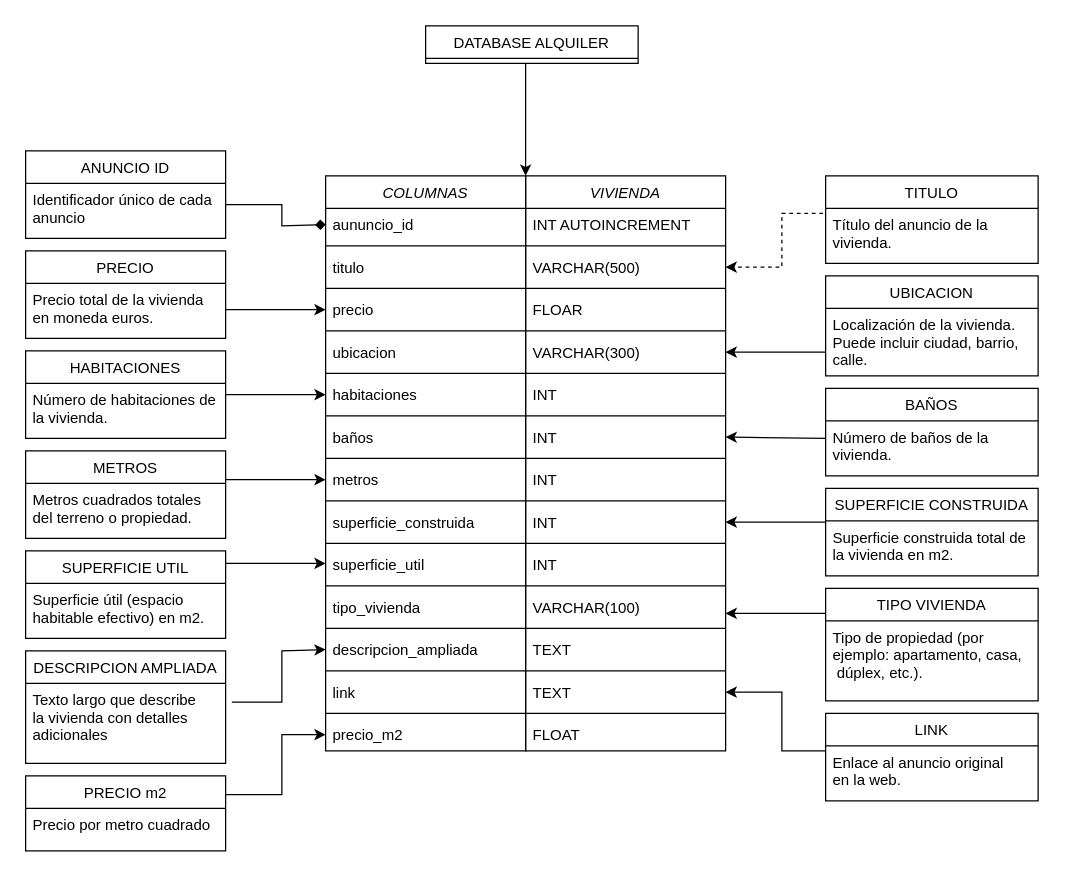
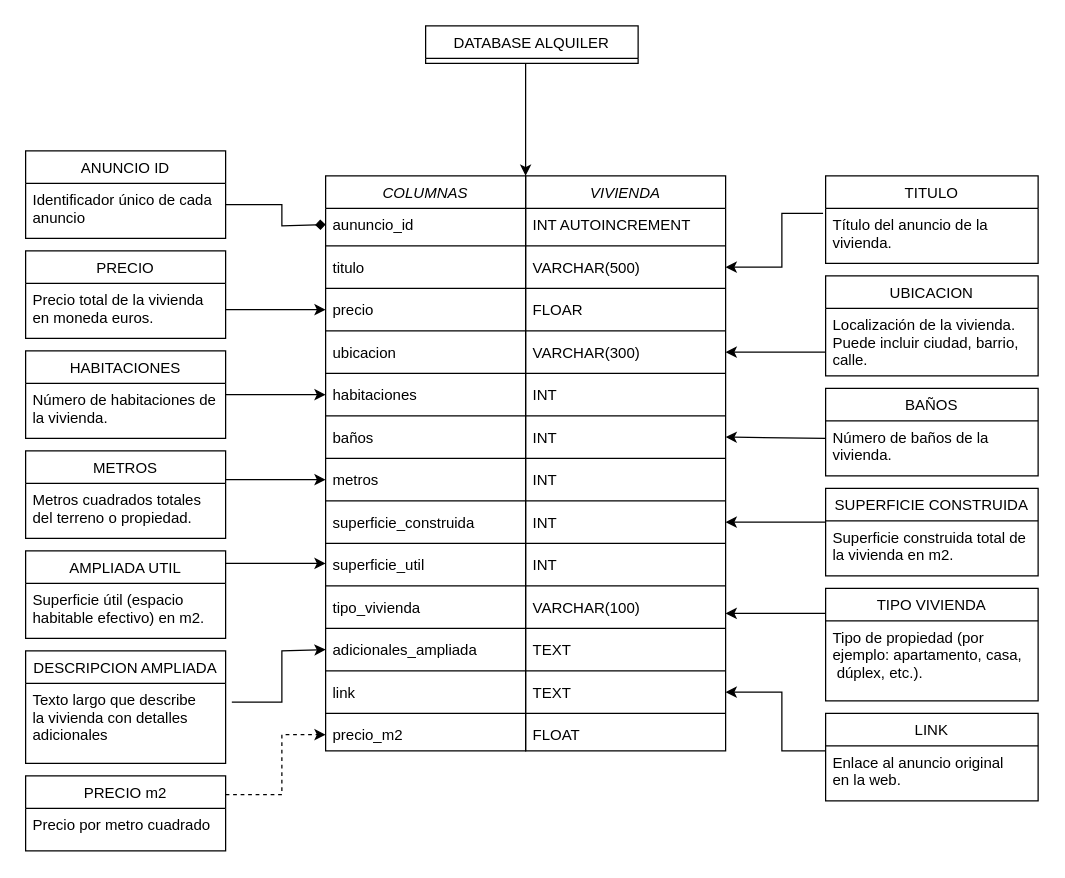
(782, 245) -> (782, 245)
(125, 568) -> (125, 568)
(409, 650) -> (407, 650)
(282, 775) -> (282, 775)
